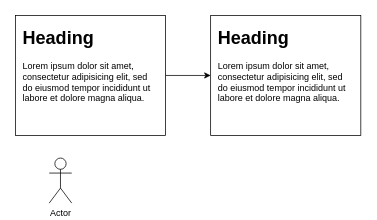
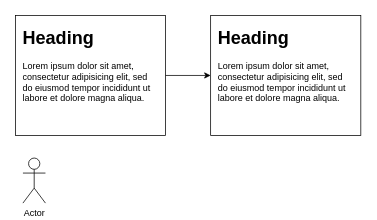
(60, 180) -> (34, 180)
